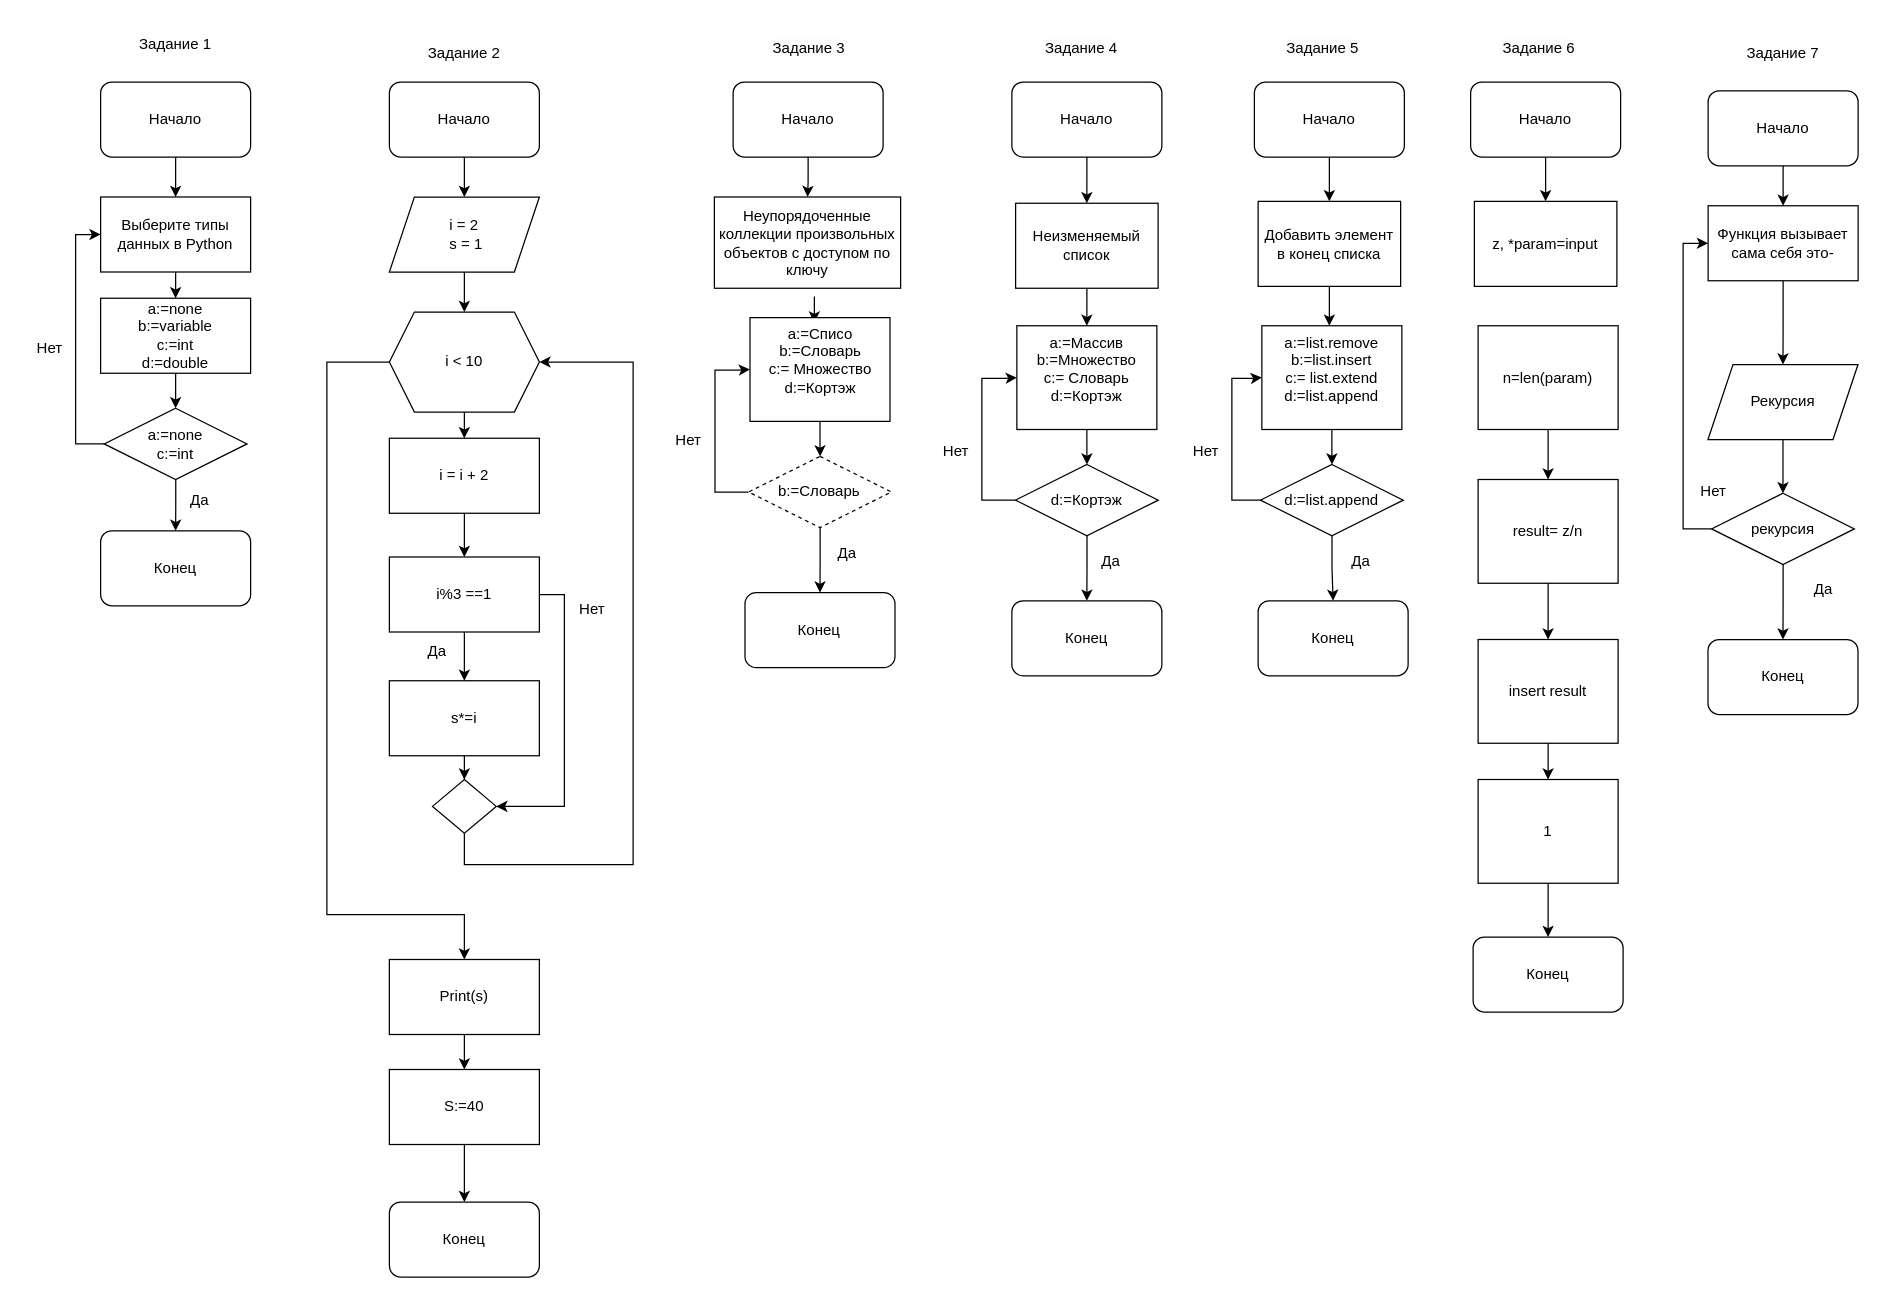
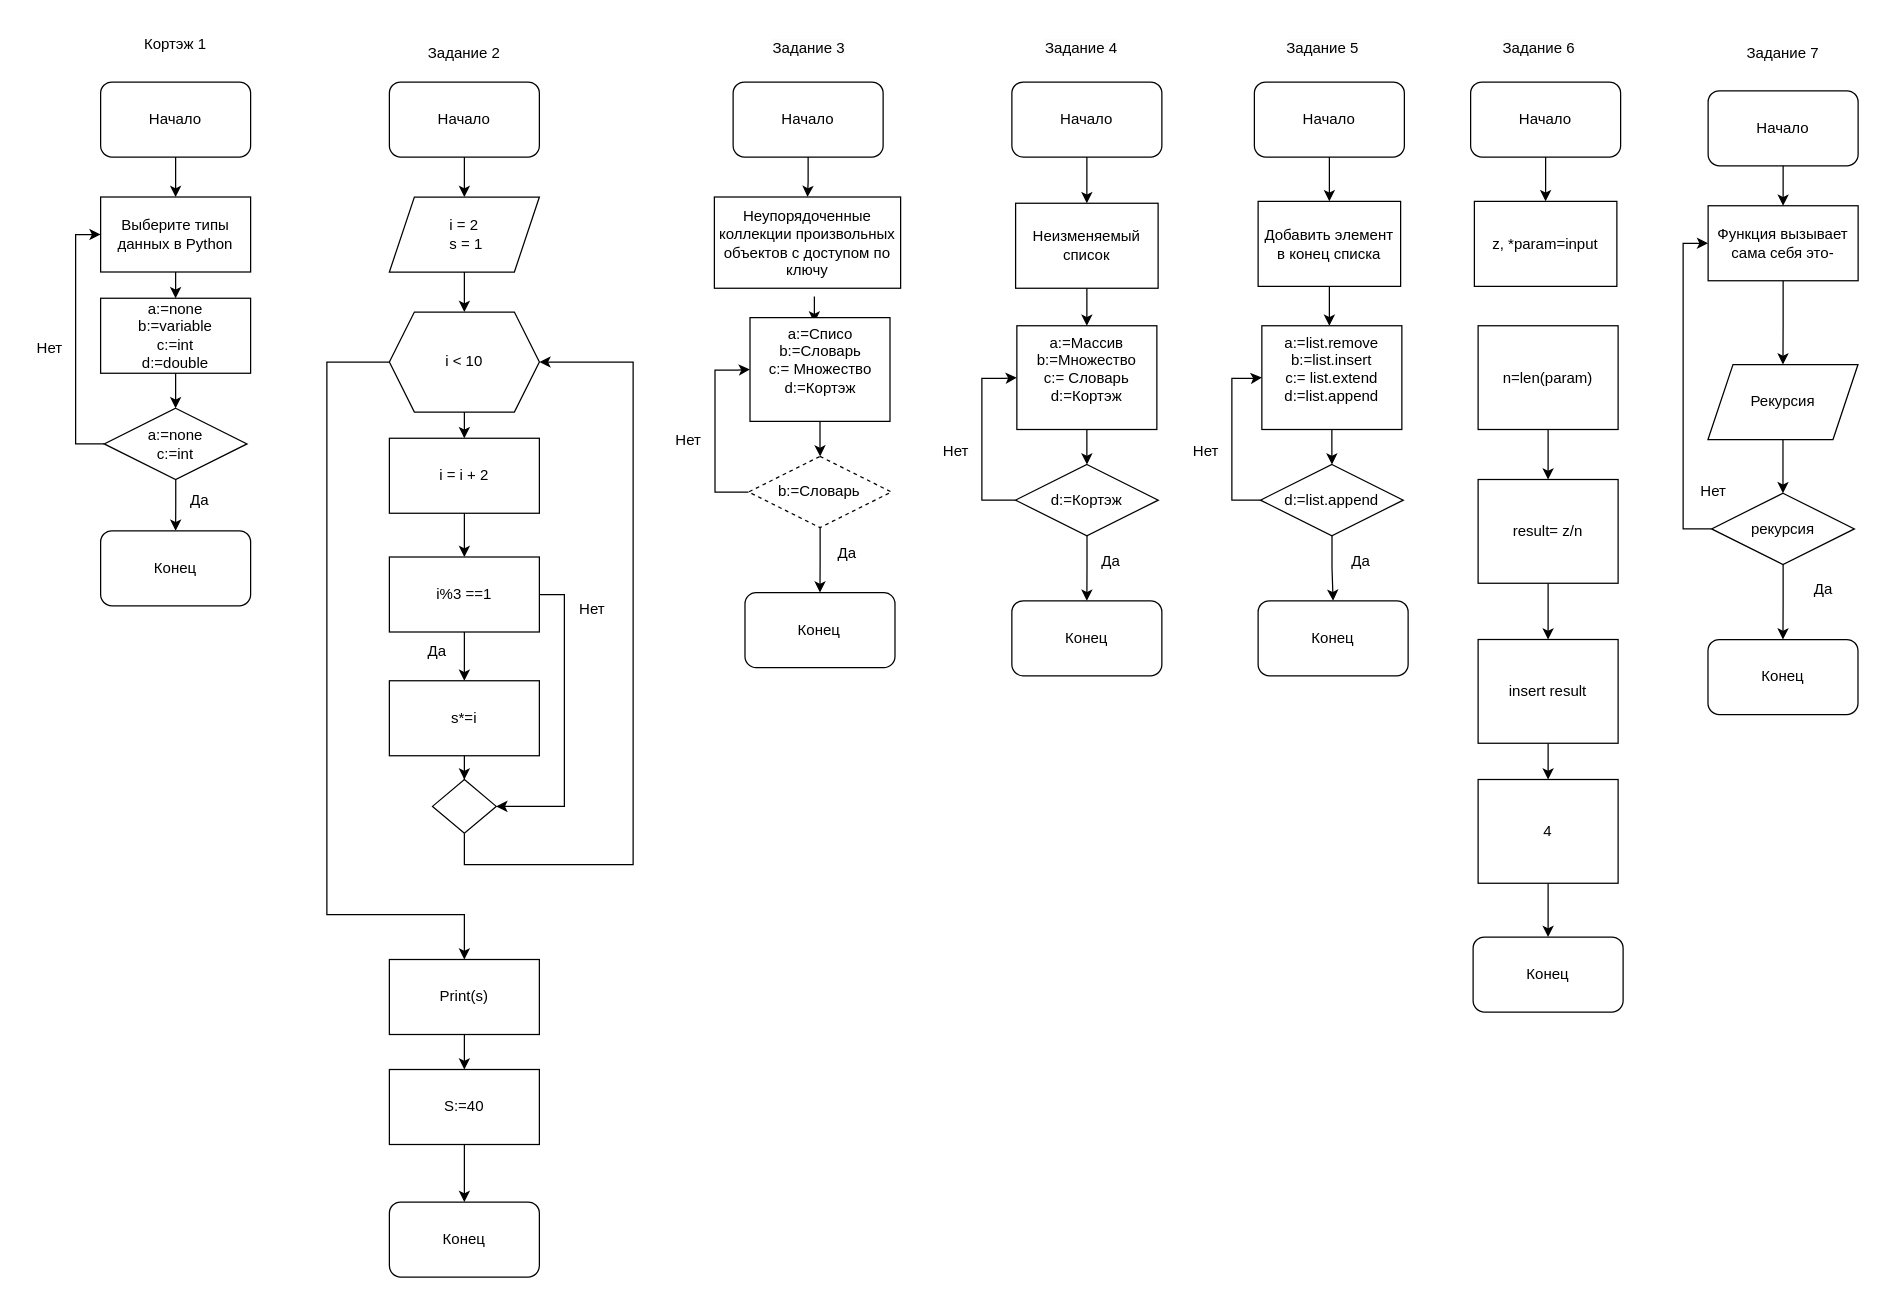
(176, 44) -> (176, 44)
(1548, 832) -> (1548, 832)
